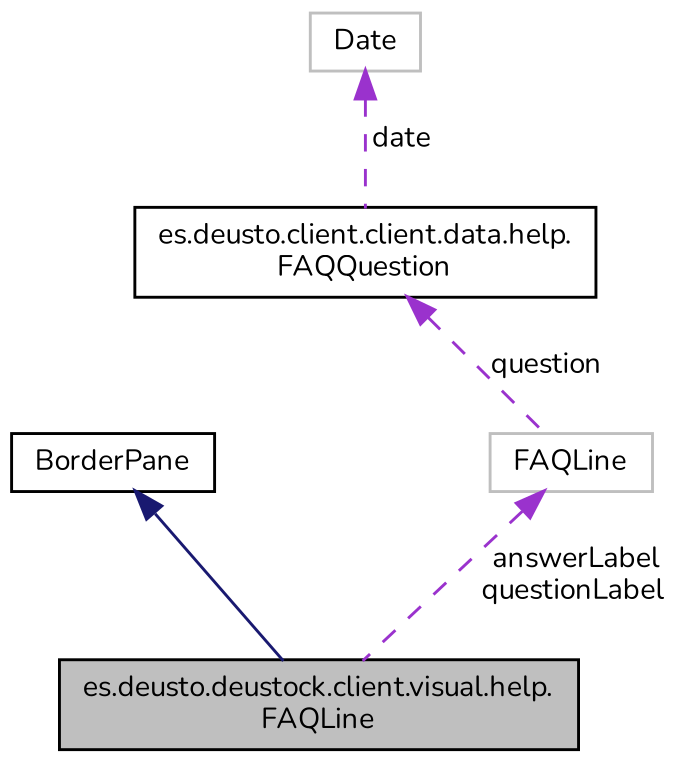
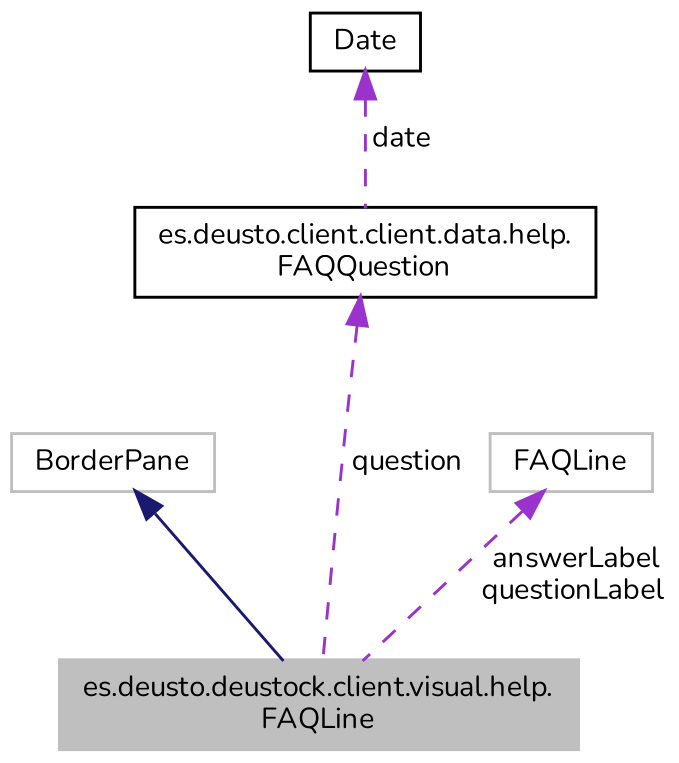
(365, 42) -> (365, 42)
(487, 376) -> (339, 493)
(113, 463) -> (113, 463)
(319, 705) -> (319, 705)
